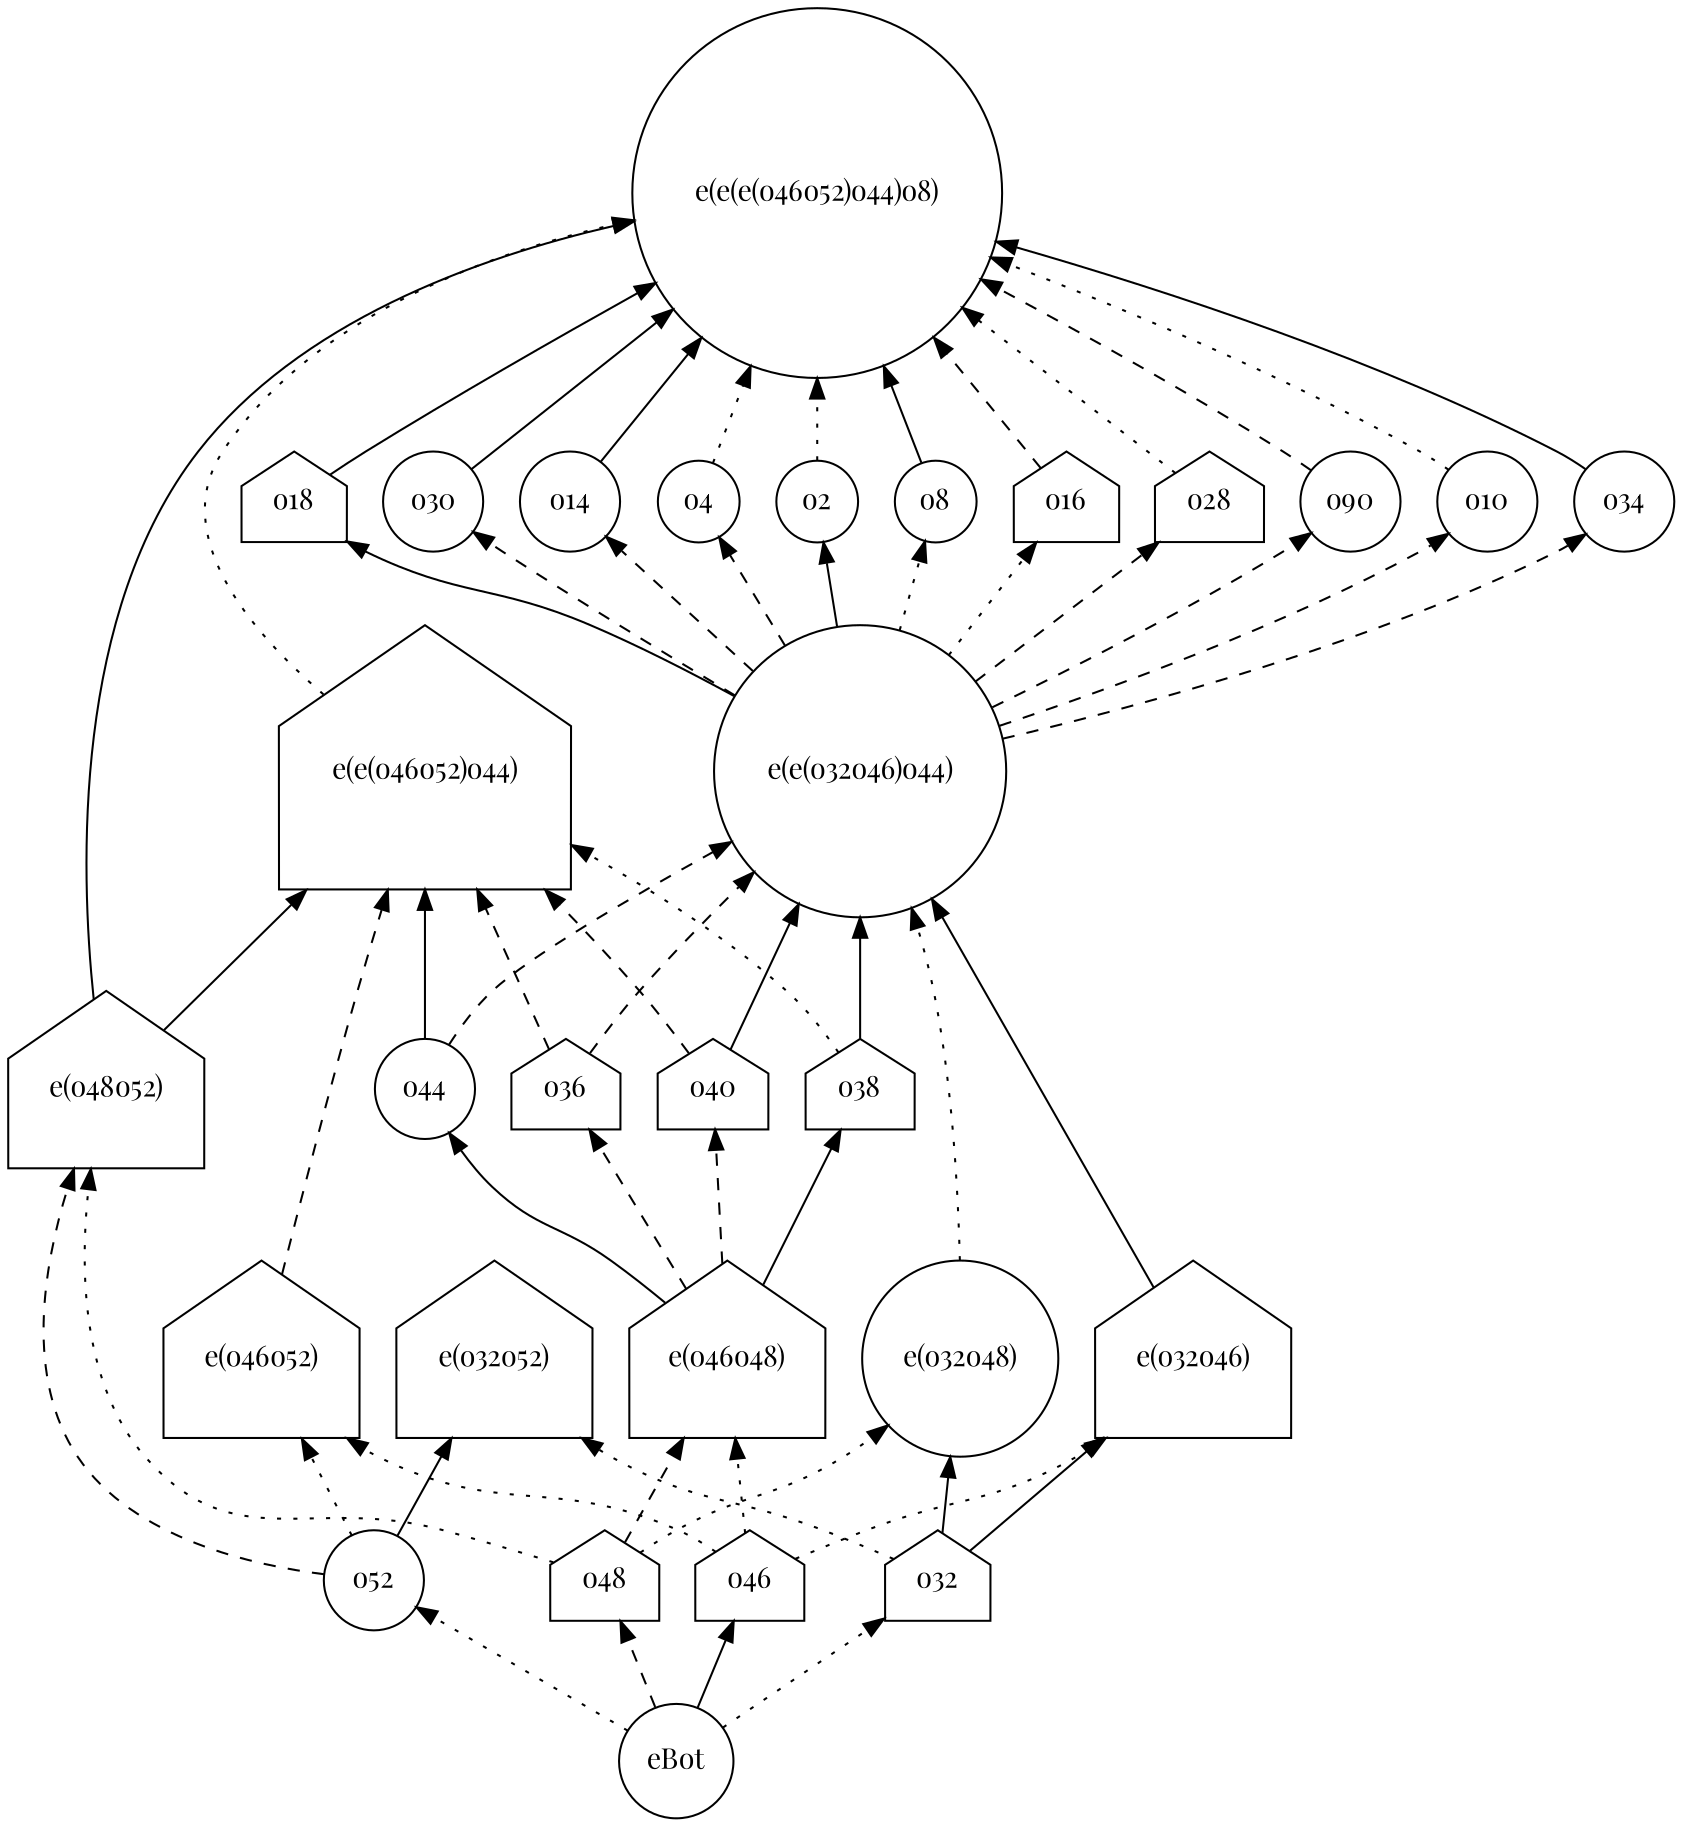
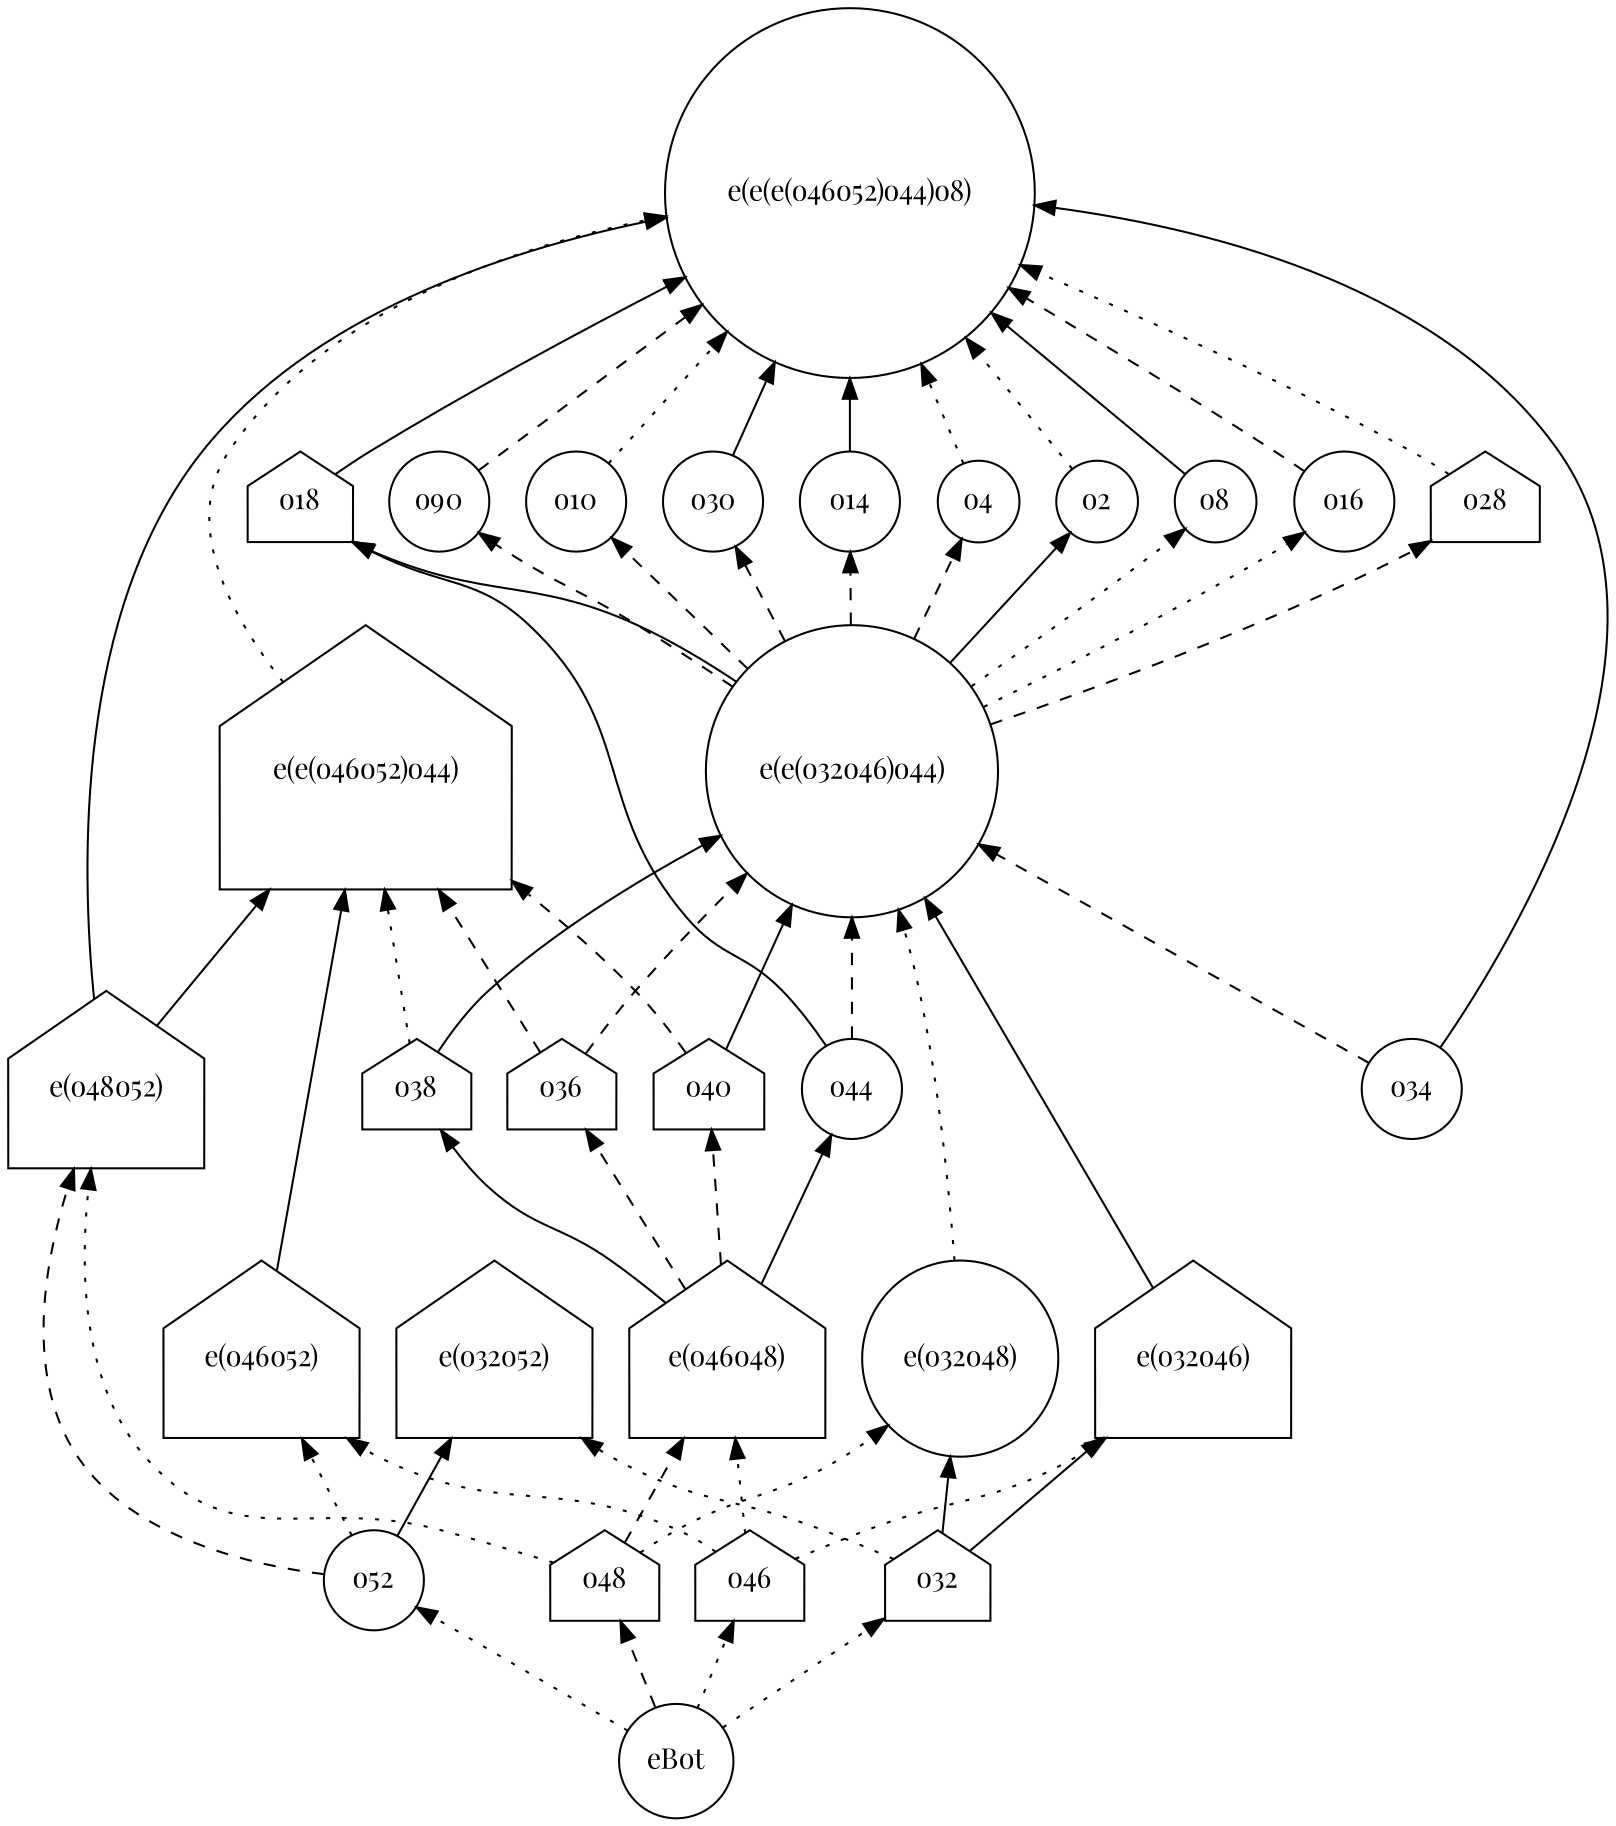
(1066, 502) -> (1344, 502)
(1291, 658) -> (1183, 959)
(425, 974) -> (615, 776)
(330, 1092) -> (309, 1090)
(712, 1674) -> (712, 1674)
